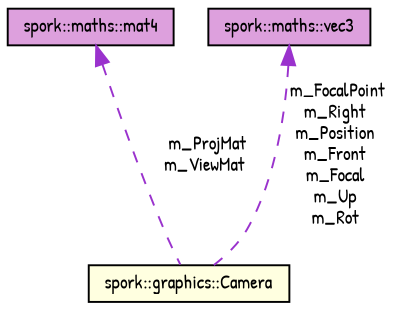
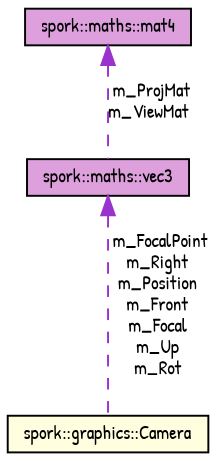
(139, 165) -> (108, 112)
